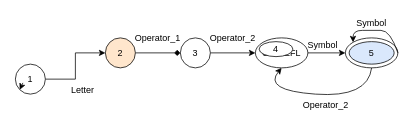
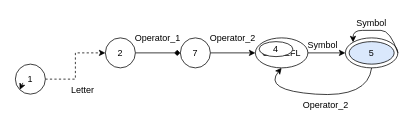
(120, 53) -> (120, 53)
(195, 53) -> (195, 53)
(75, 68) -> (75, 68)
